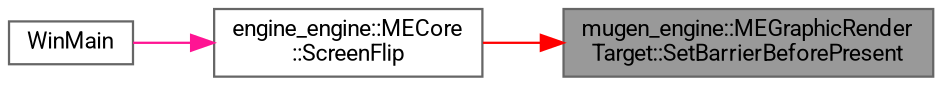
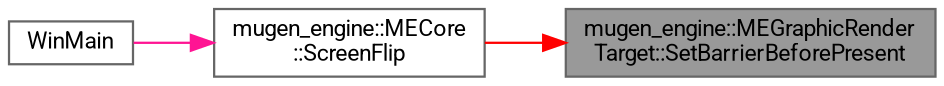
(348, 43) -> (349, 43)
